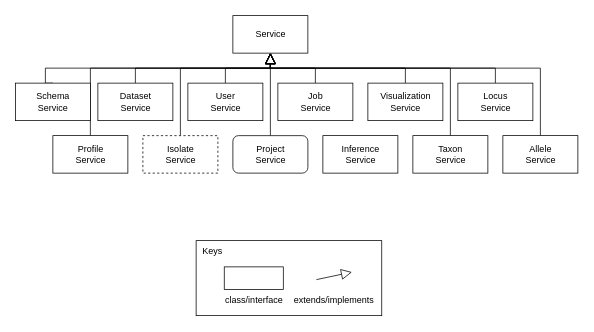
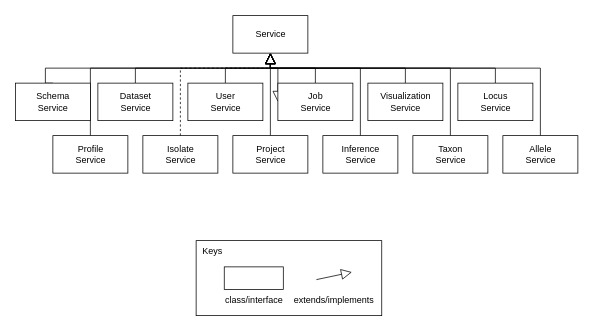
(225, 69) -> (278, 80)
(180, 102) -> (180, 102)
none -> (360, 102)
(180, 154) -> (180, 154)
(270, 154) -> (270, 154)
